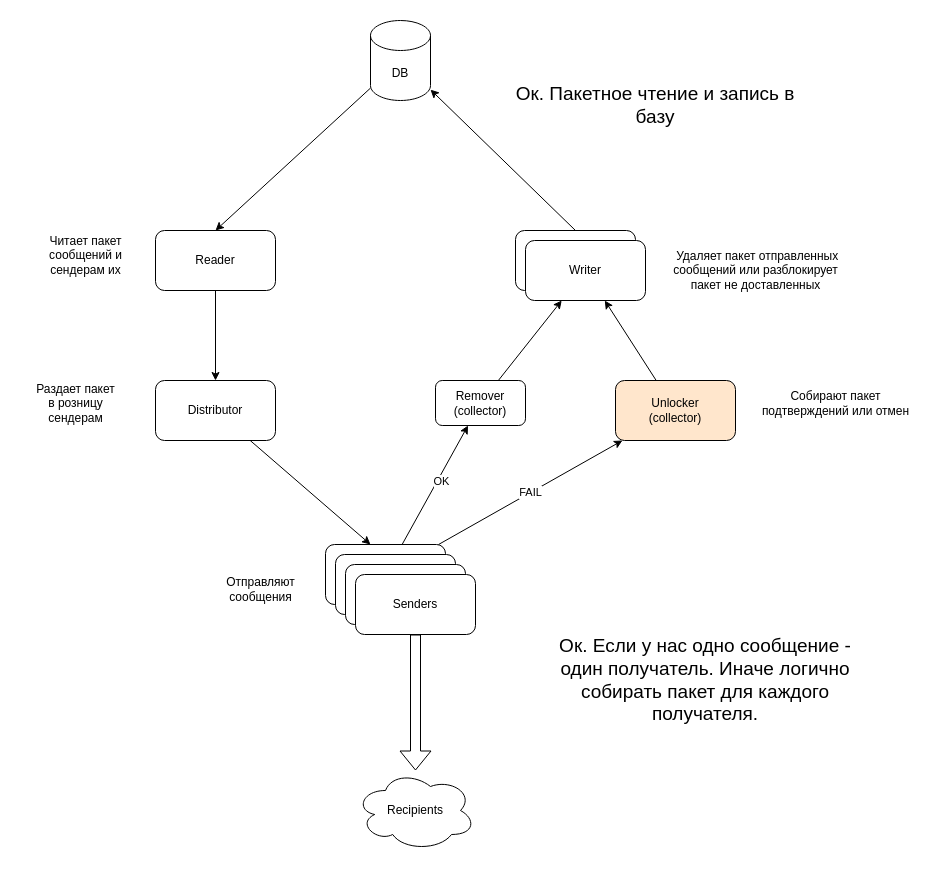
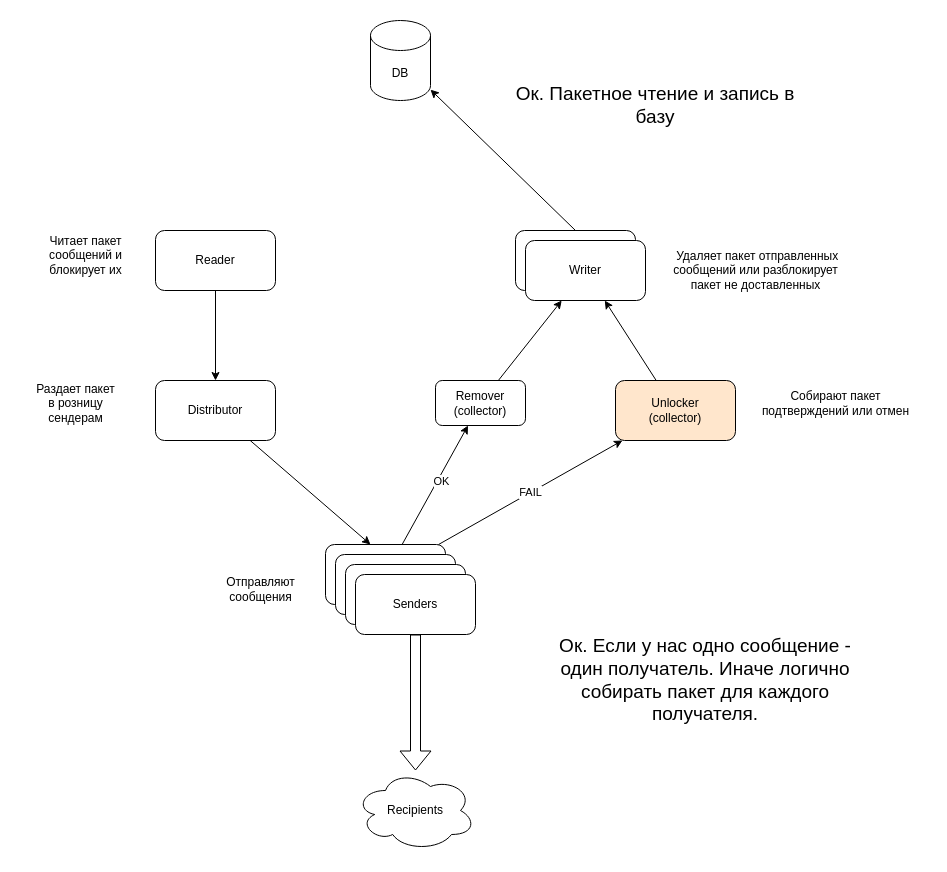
(295, 157) -> none
(86, 256) -> (86, 256)
